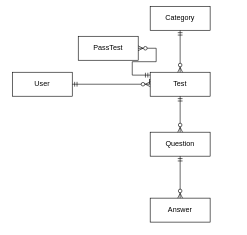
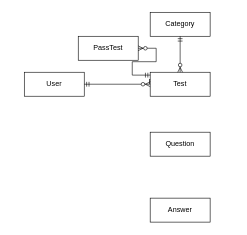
(180, 18) -> (180, 24)
(42, 84) -> (54, 84)
(180, 114) -> none
(180, 177) -> none
